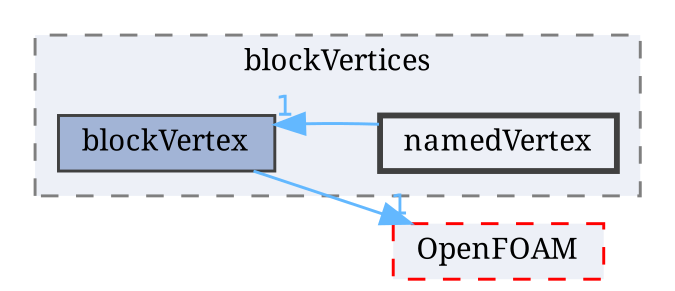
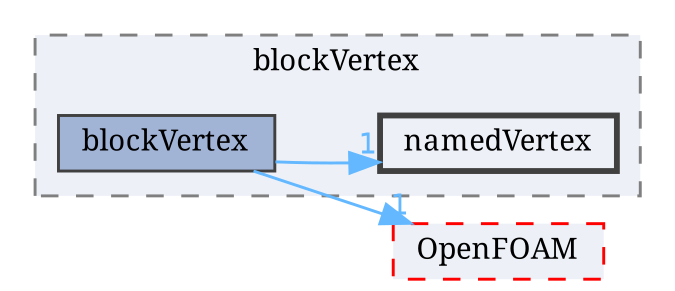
(338, 63) -> (338, 63)
(342, 124) -> (312, 163)
